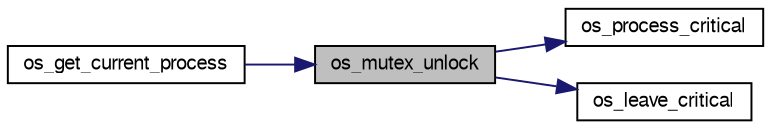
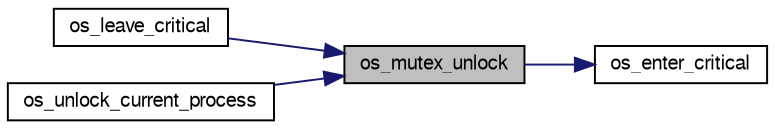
(664, 27) -> (681, 65)
(126, 65) -> (141, 102)
(526, 82) -> (276, 45)
